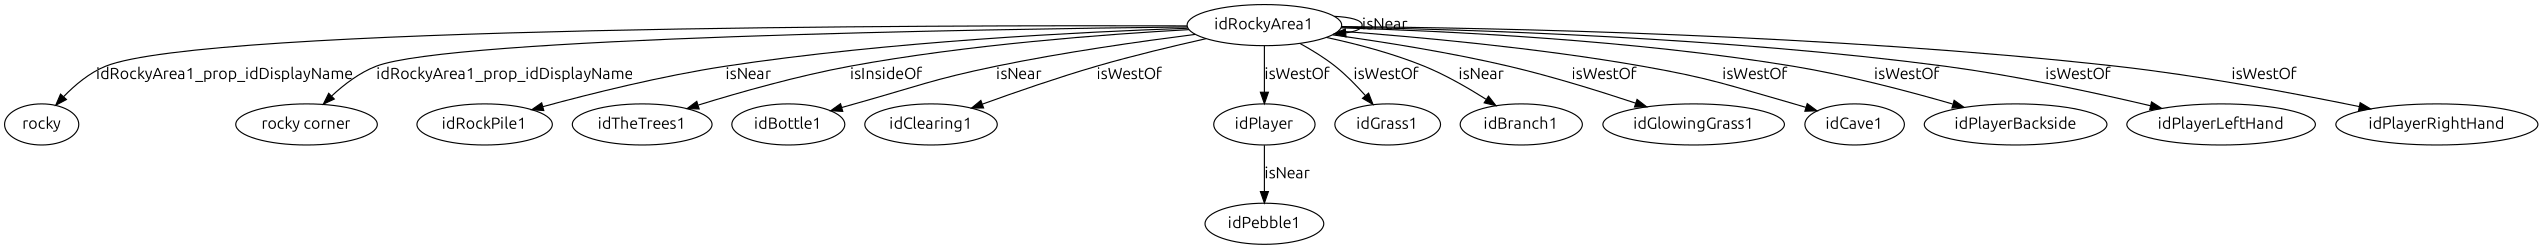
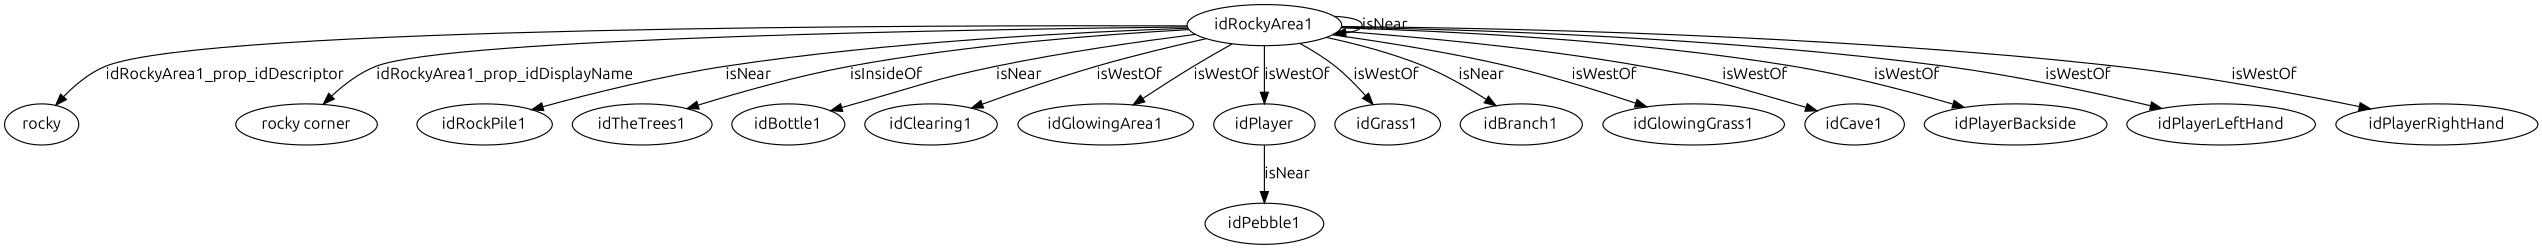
(225, 75) -> (225, 75)
none -> (1106, 124)
